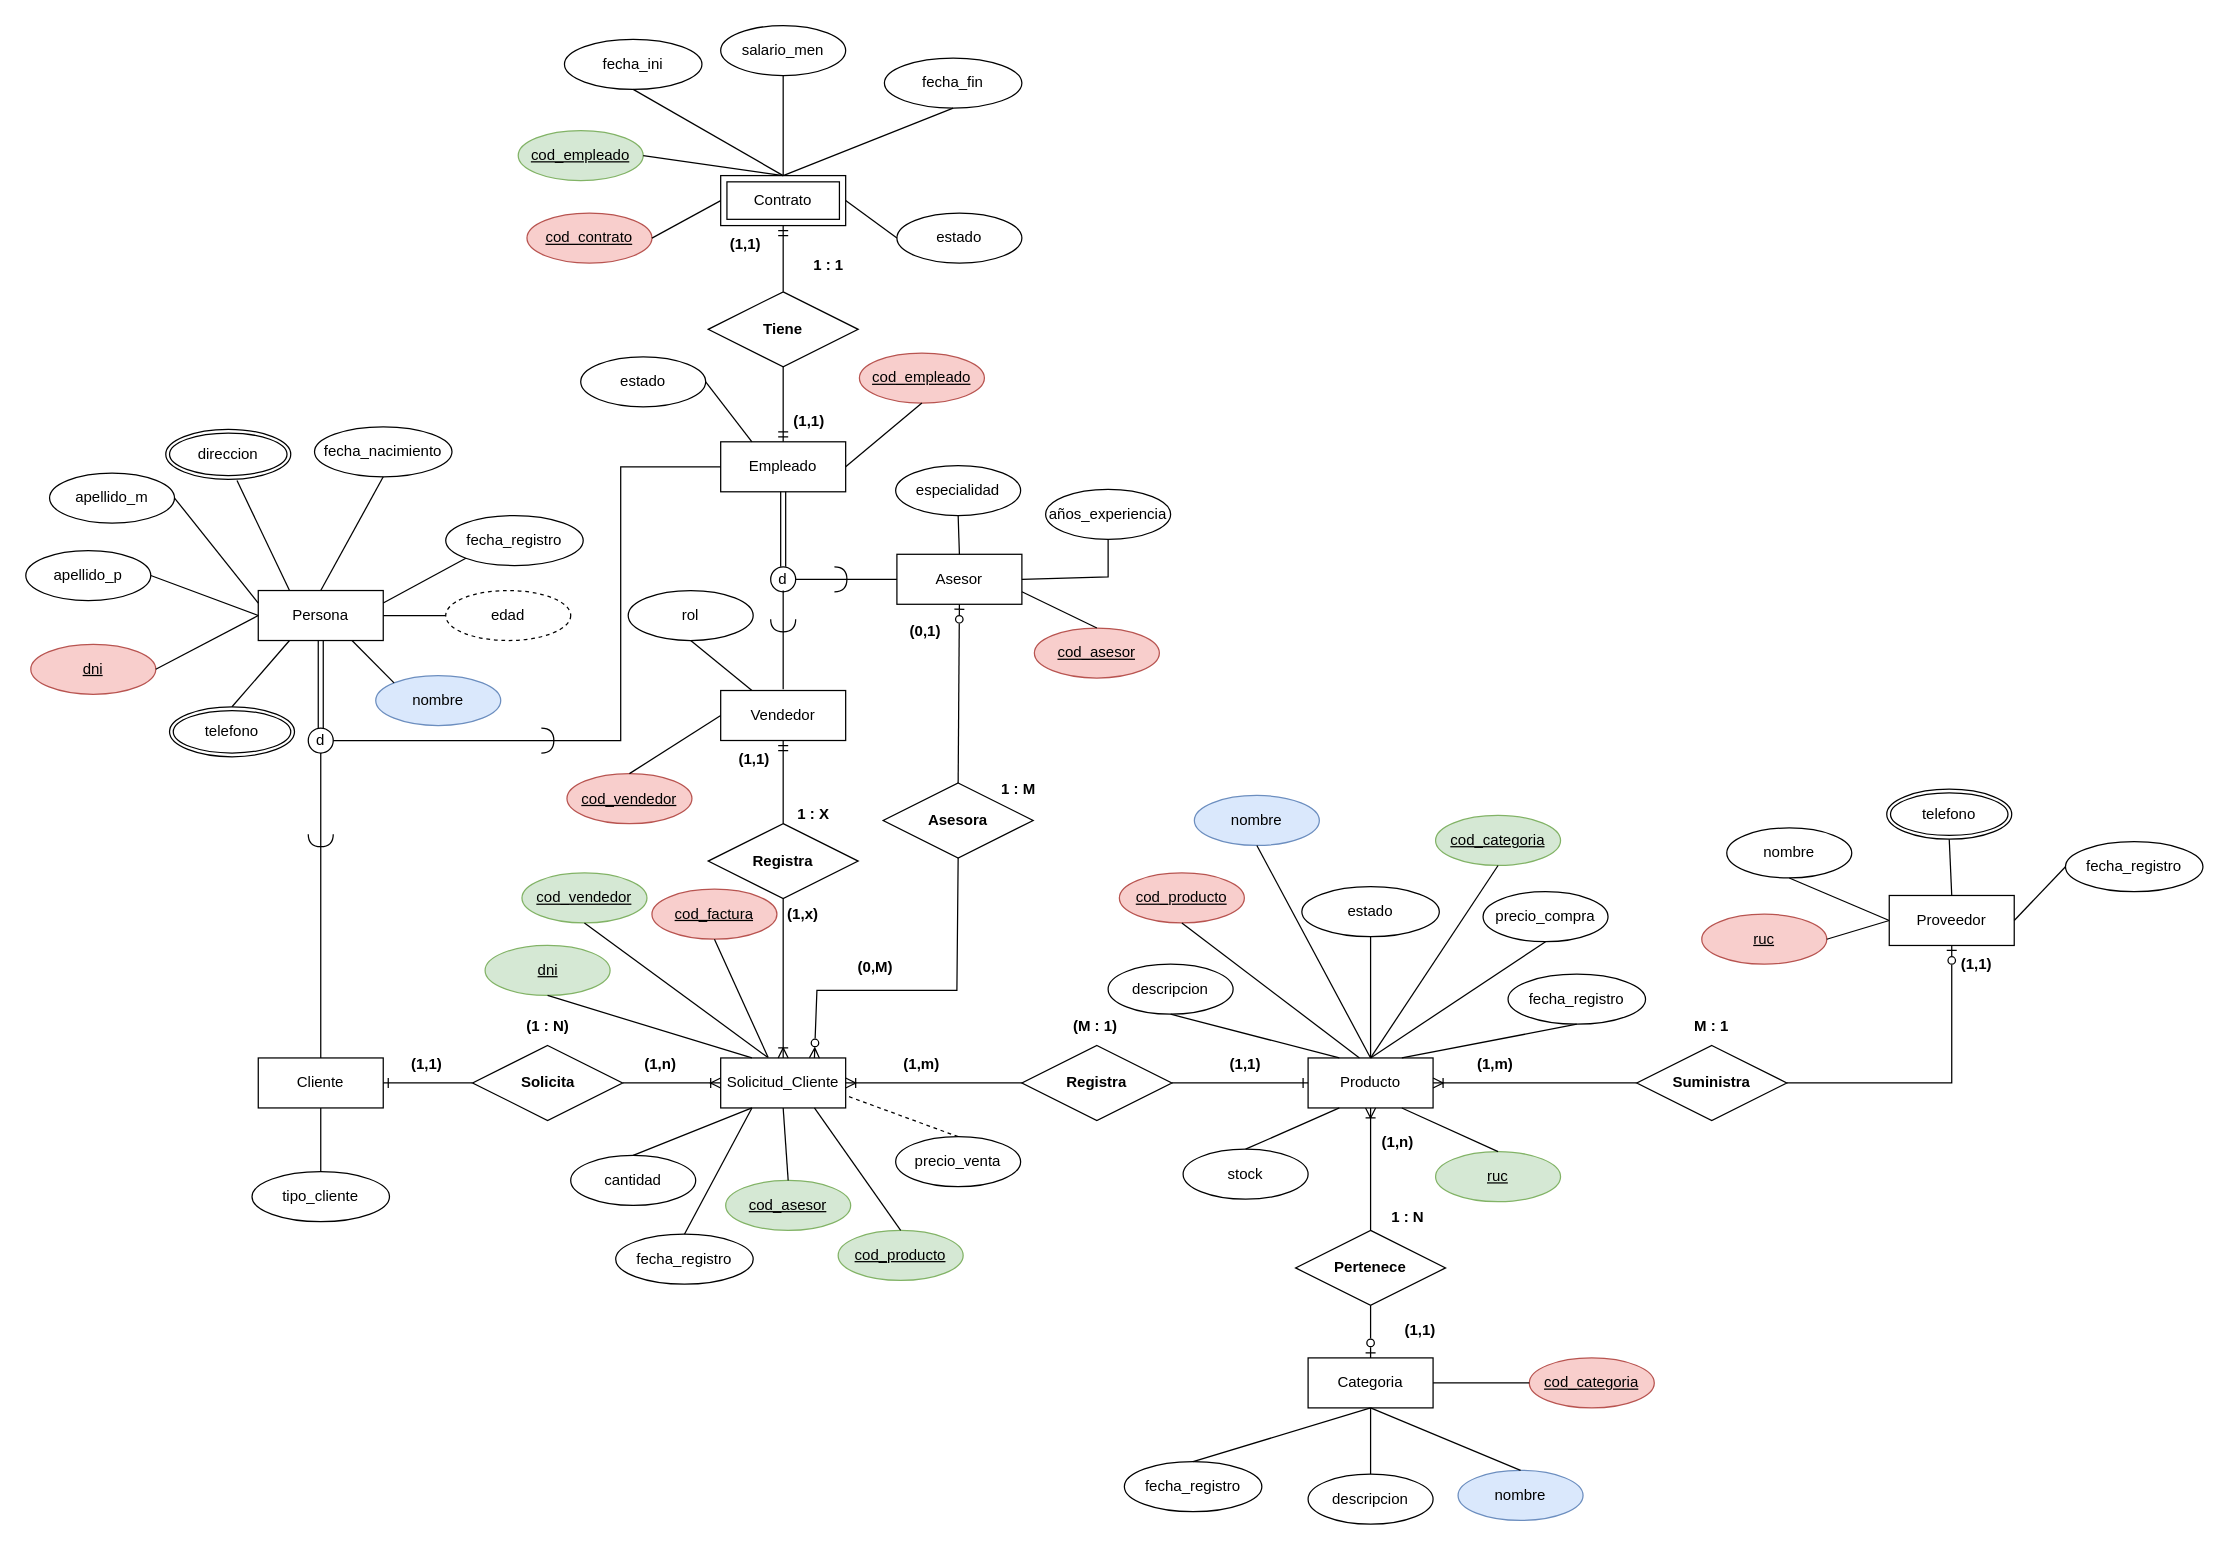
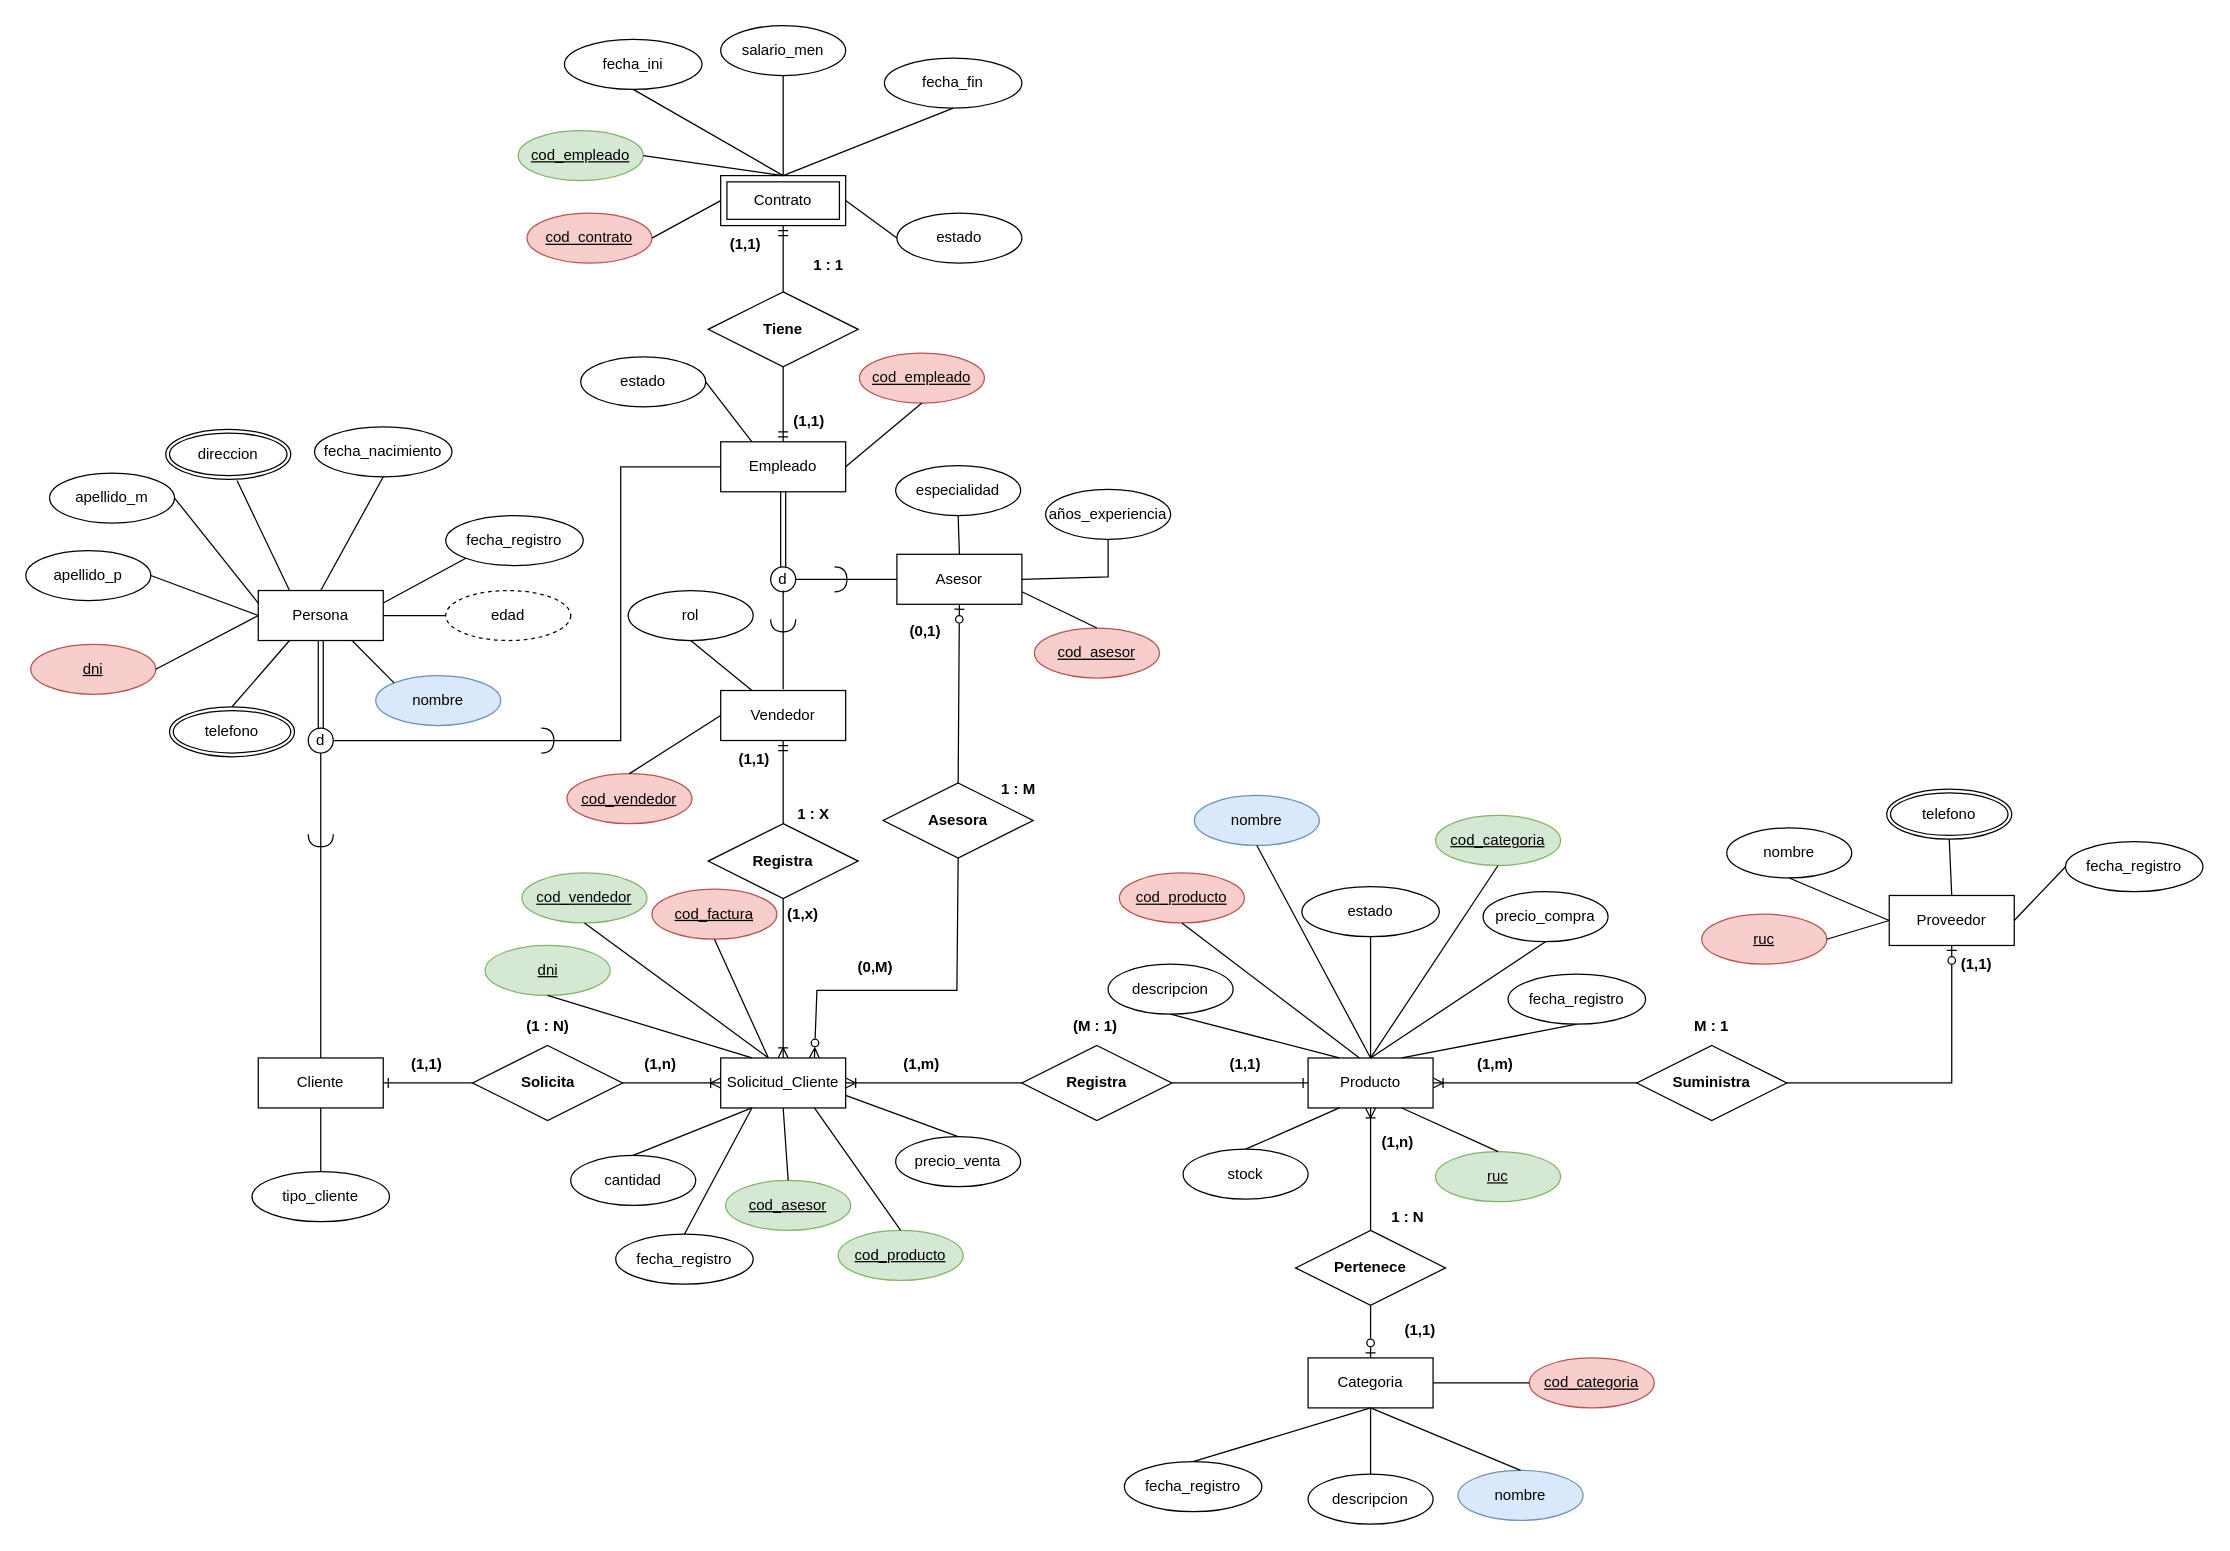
(901, 1116) -> (901, 1116)
